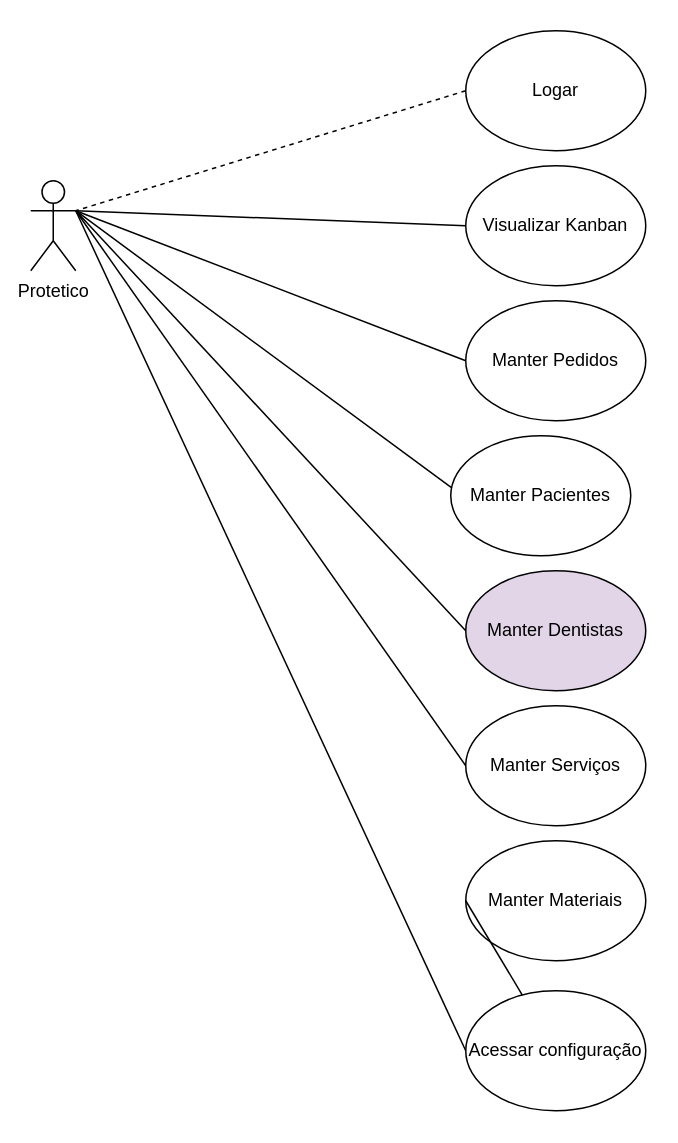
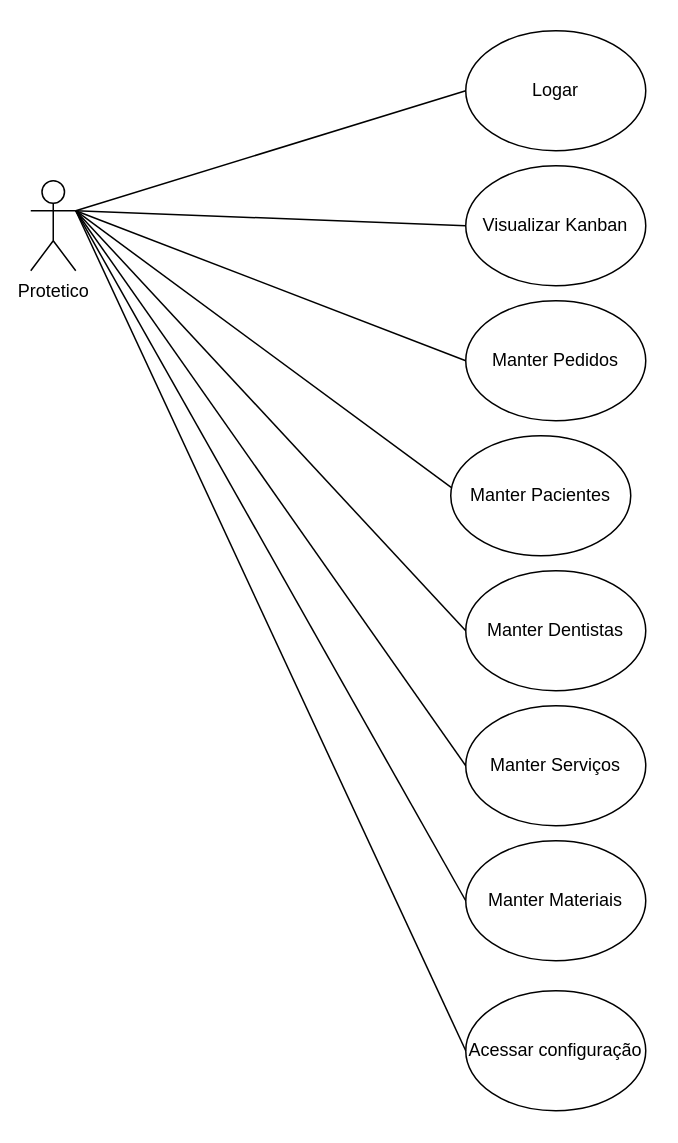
(274, 150) -> (274, 150)
(556, 631) -> (556, 631)
(494, 947) -> (278, 569)
